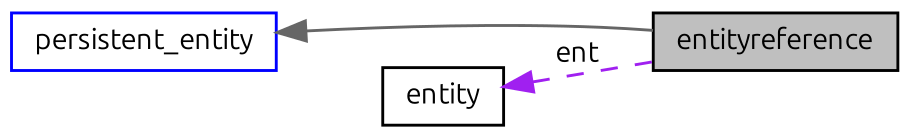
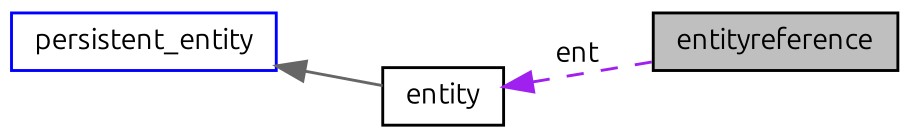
(480, 26) -> (344, 78)
